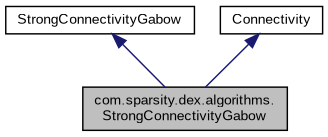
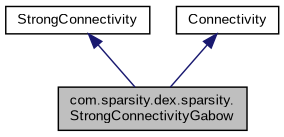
(100, 20) -> (78, 20)
(185, 109) -> (153, 109)
